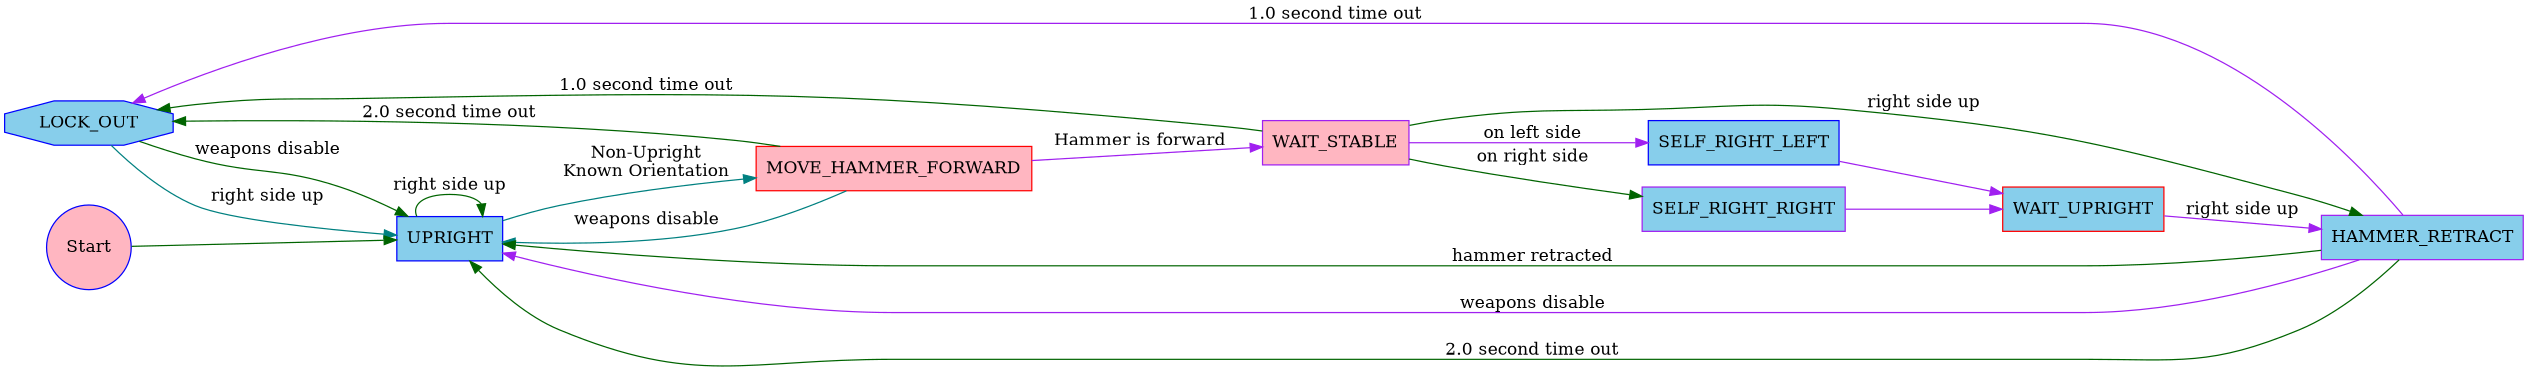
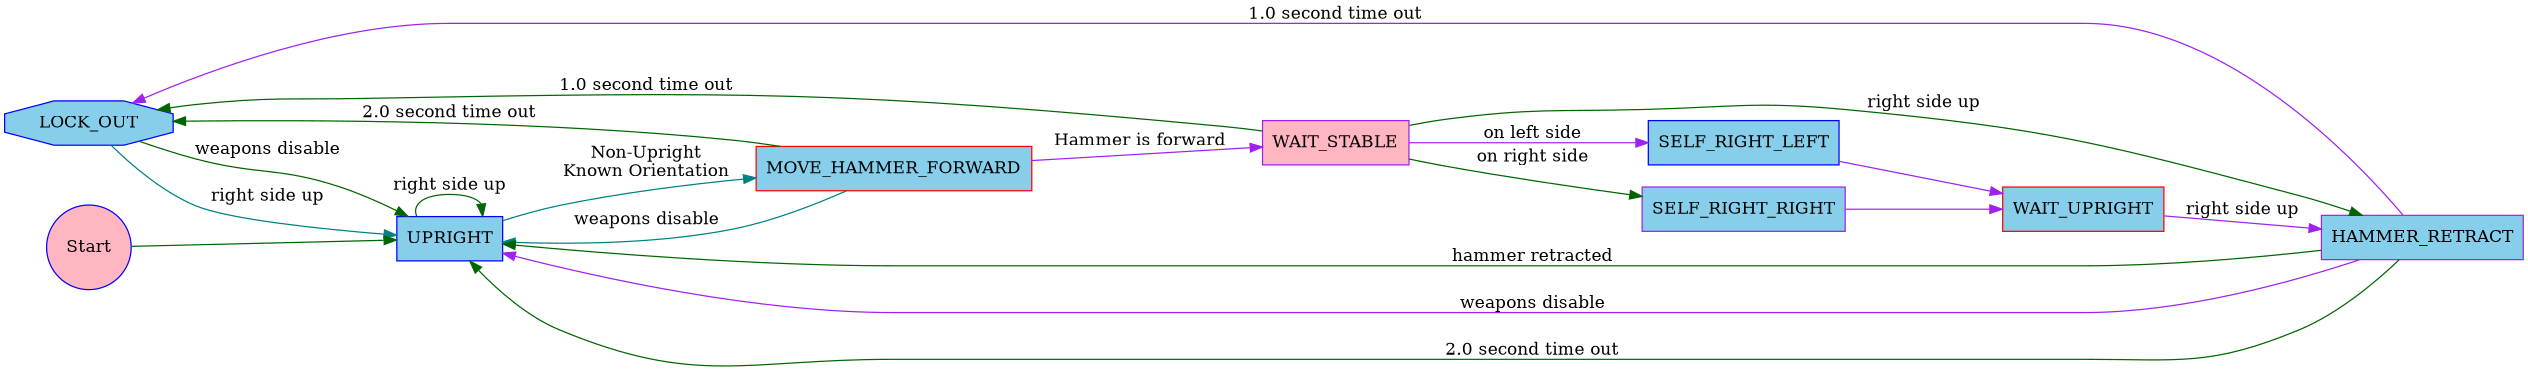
(894, 169) -> (894, 169)
